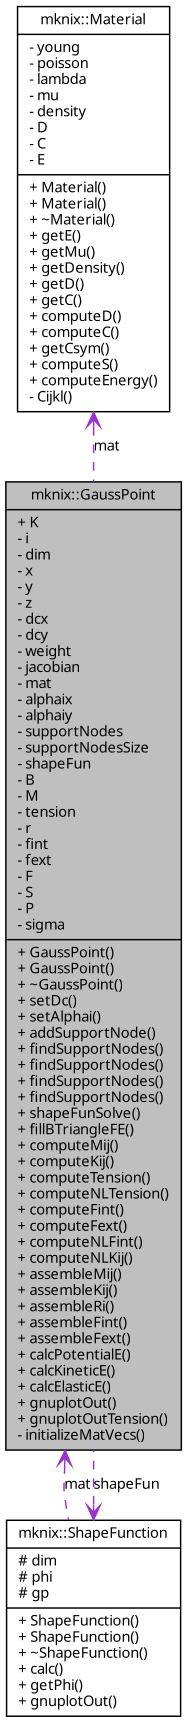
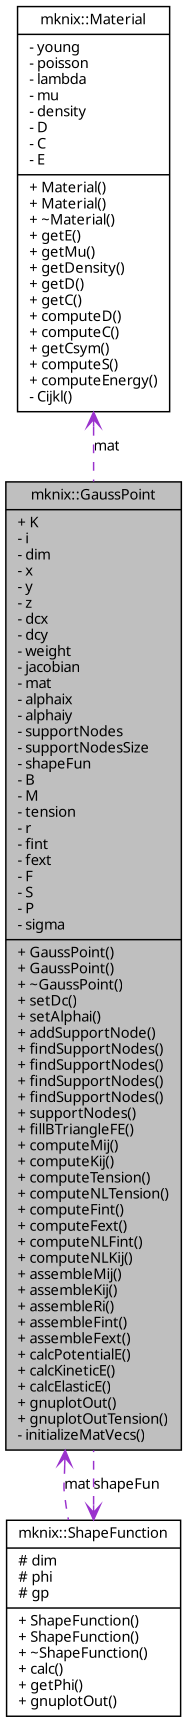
(80, 1114) -> (78, 1114)
